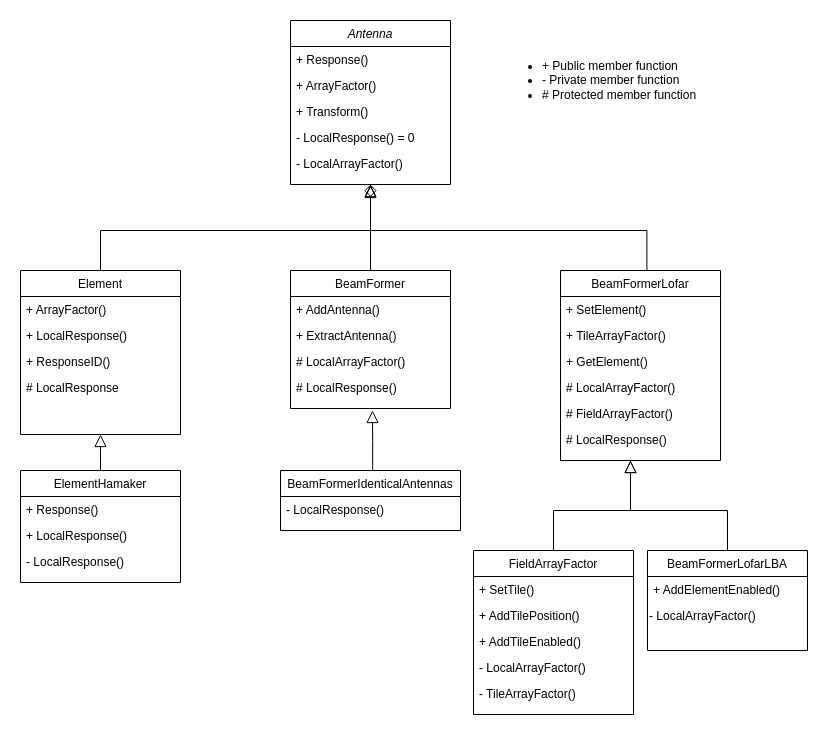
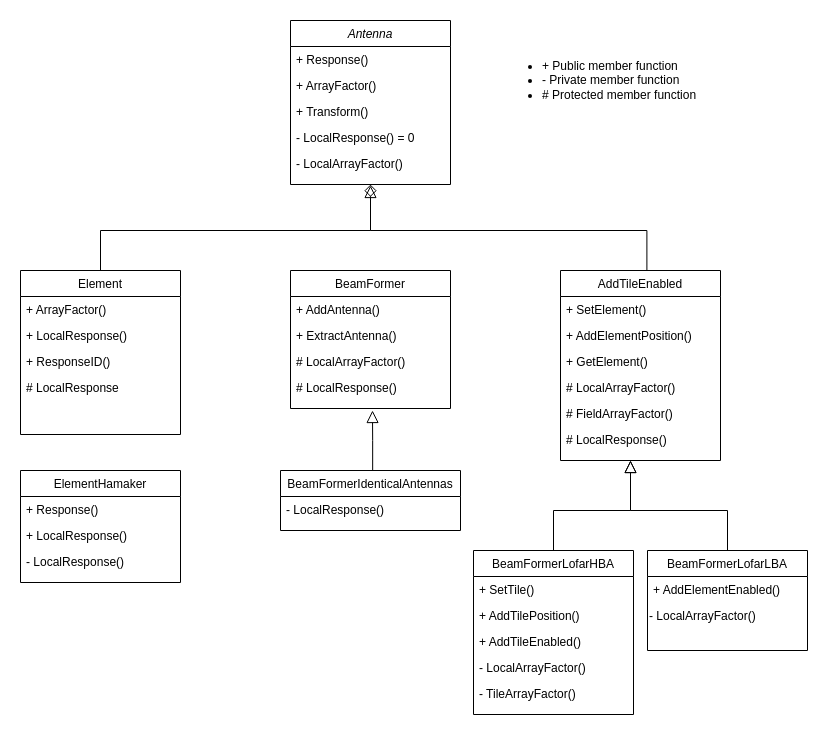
(371, 252) -> none
(640, 284) -> (640, 284)
(625, 336) -> (634, 336)
(101, 460) -> none
(553, 564) -> (553, 564)
